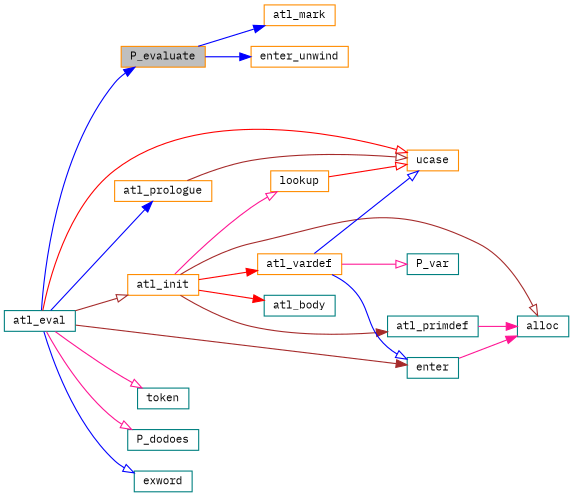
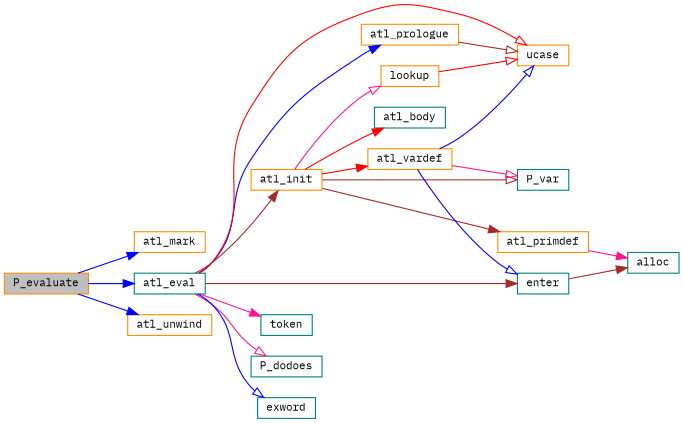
(300, 57) -> (170, 325)
(64, 184) -> (106, 284)
(379, 218) -> (414, 180)
(96, 305) -> (237, 240)
(433, 326) -> (543, 242)
(483, 349) -> (593, 274)
(93, 358) -> (225, 303)
